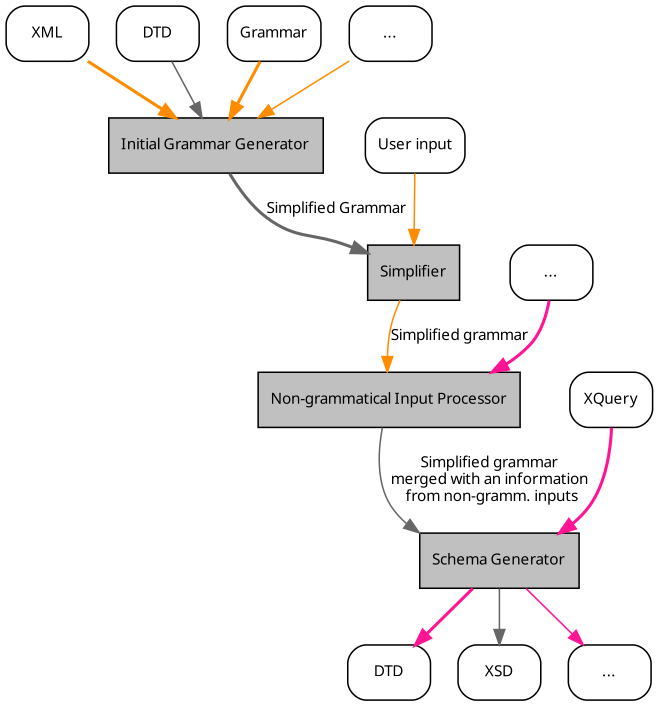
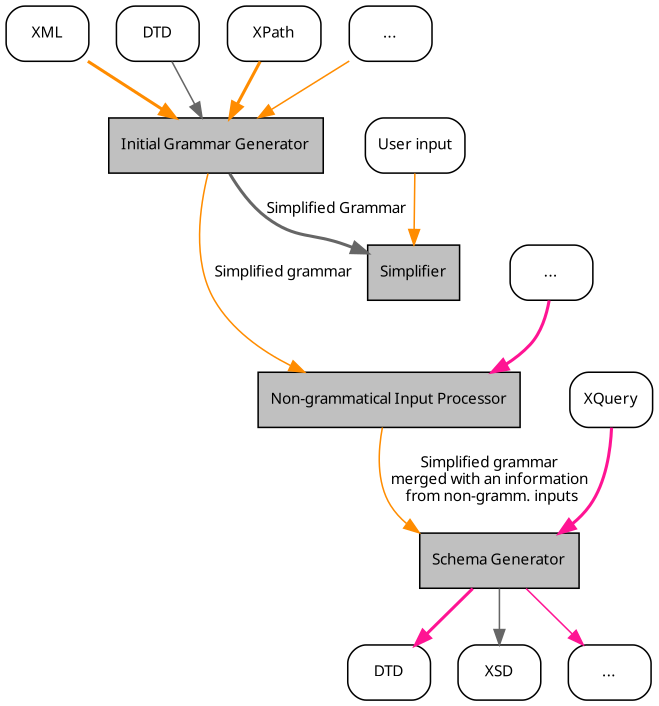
(274, 34) -> (274, 34)
(391, 328) -> (208, 287)
(381, 479) -> (381, 479)
